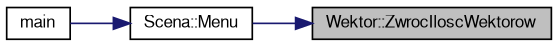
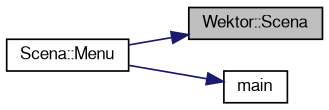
(92, 23) -> (168, 72)
(432, 23) -> (256, 23)
